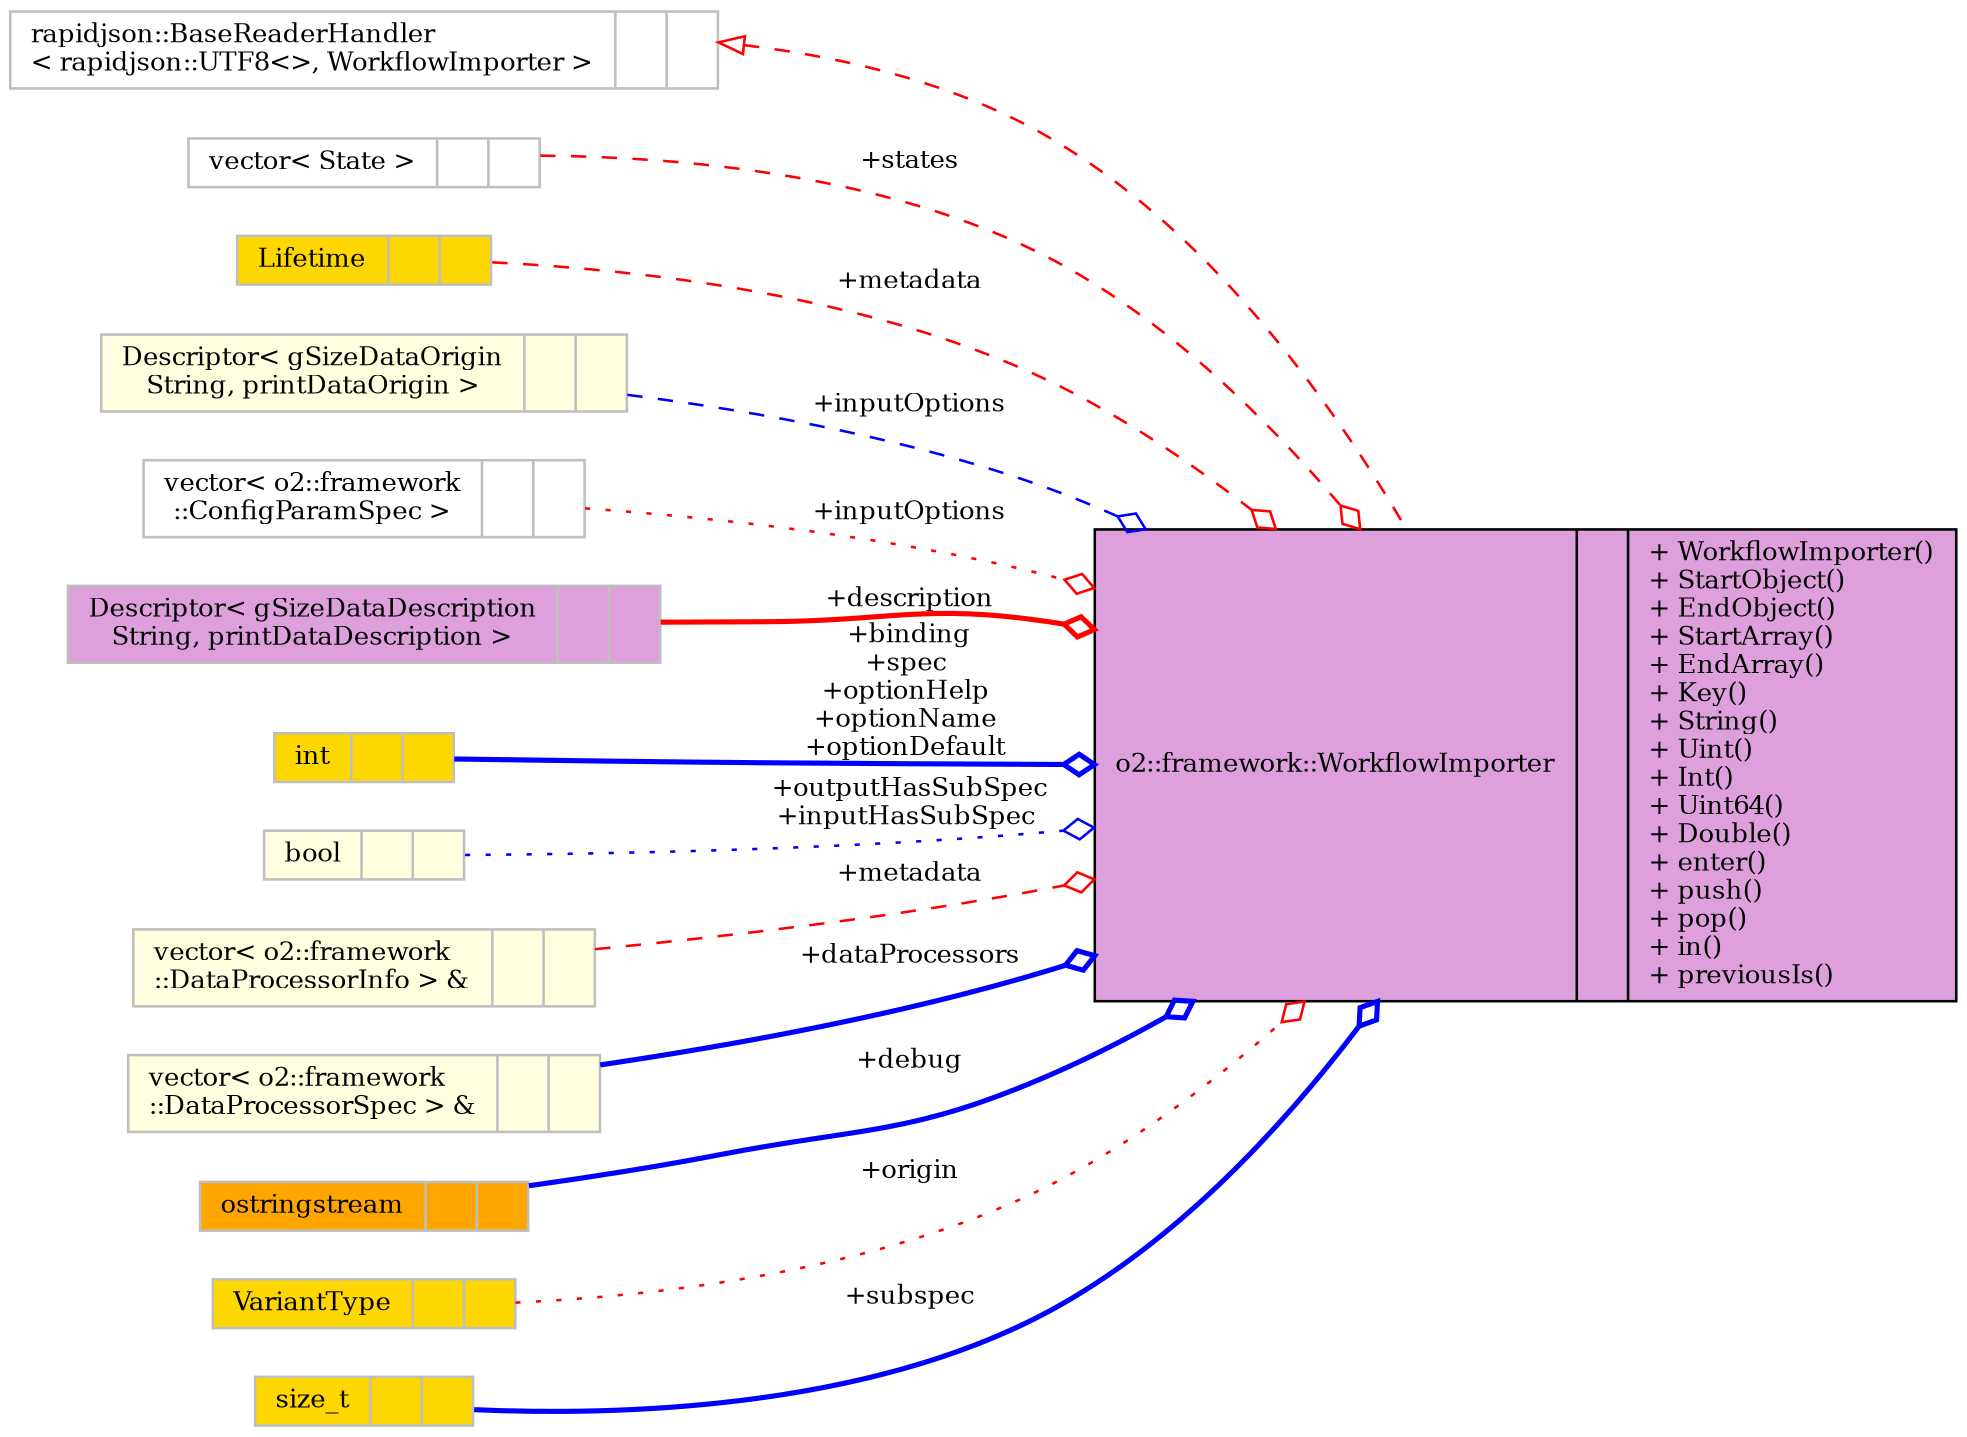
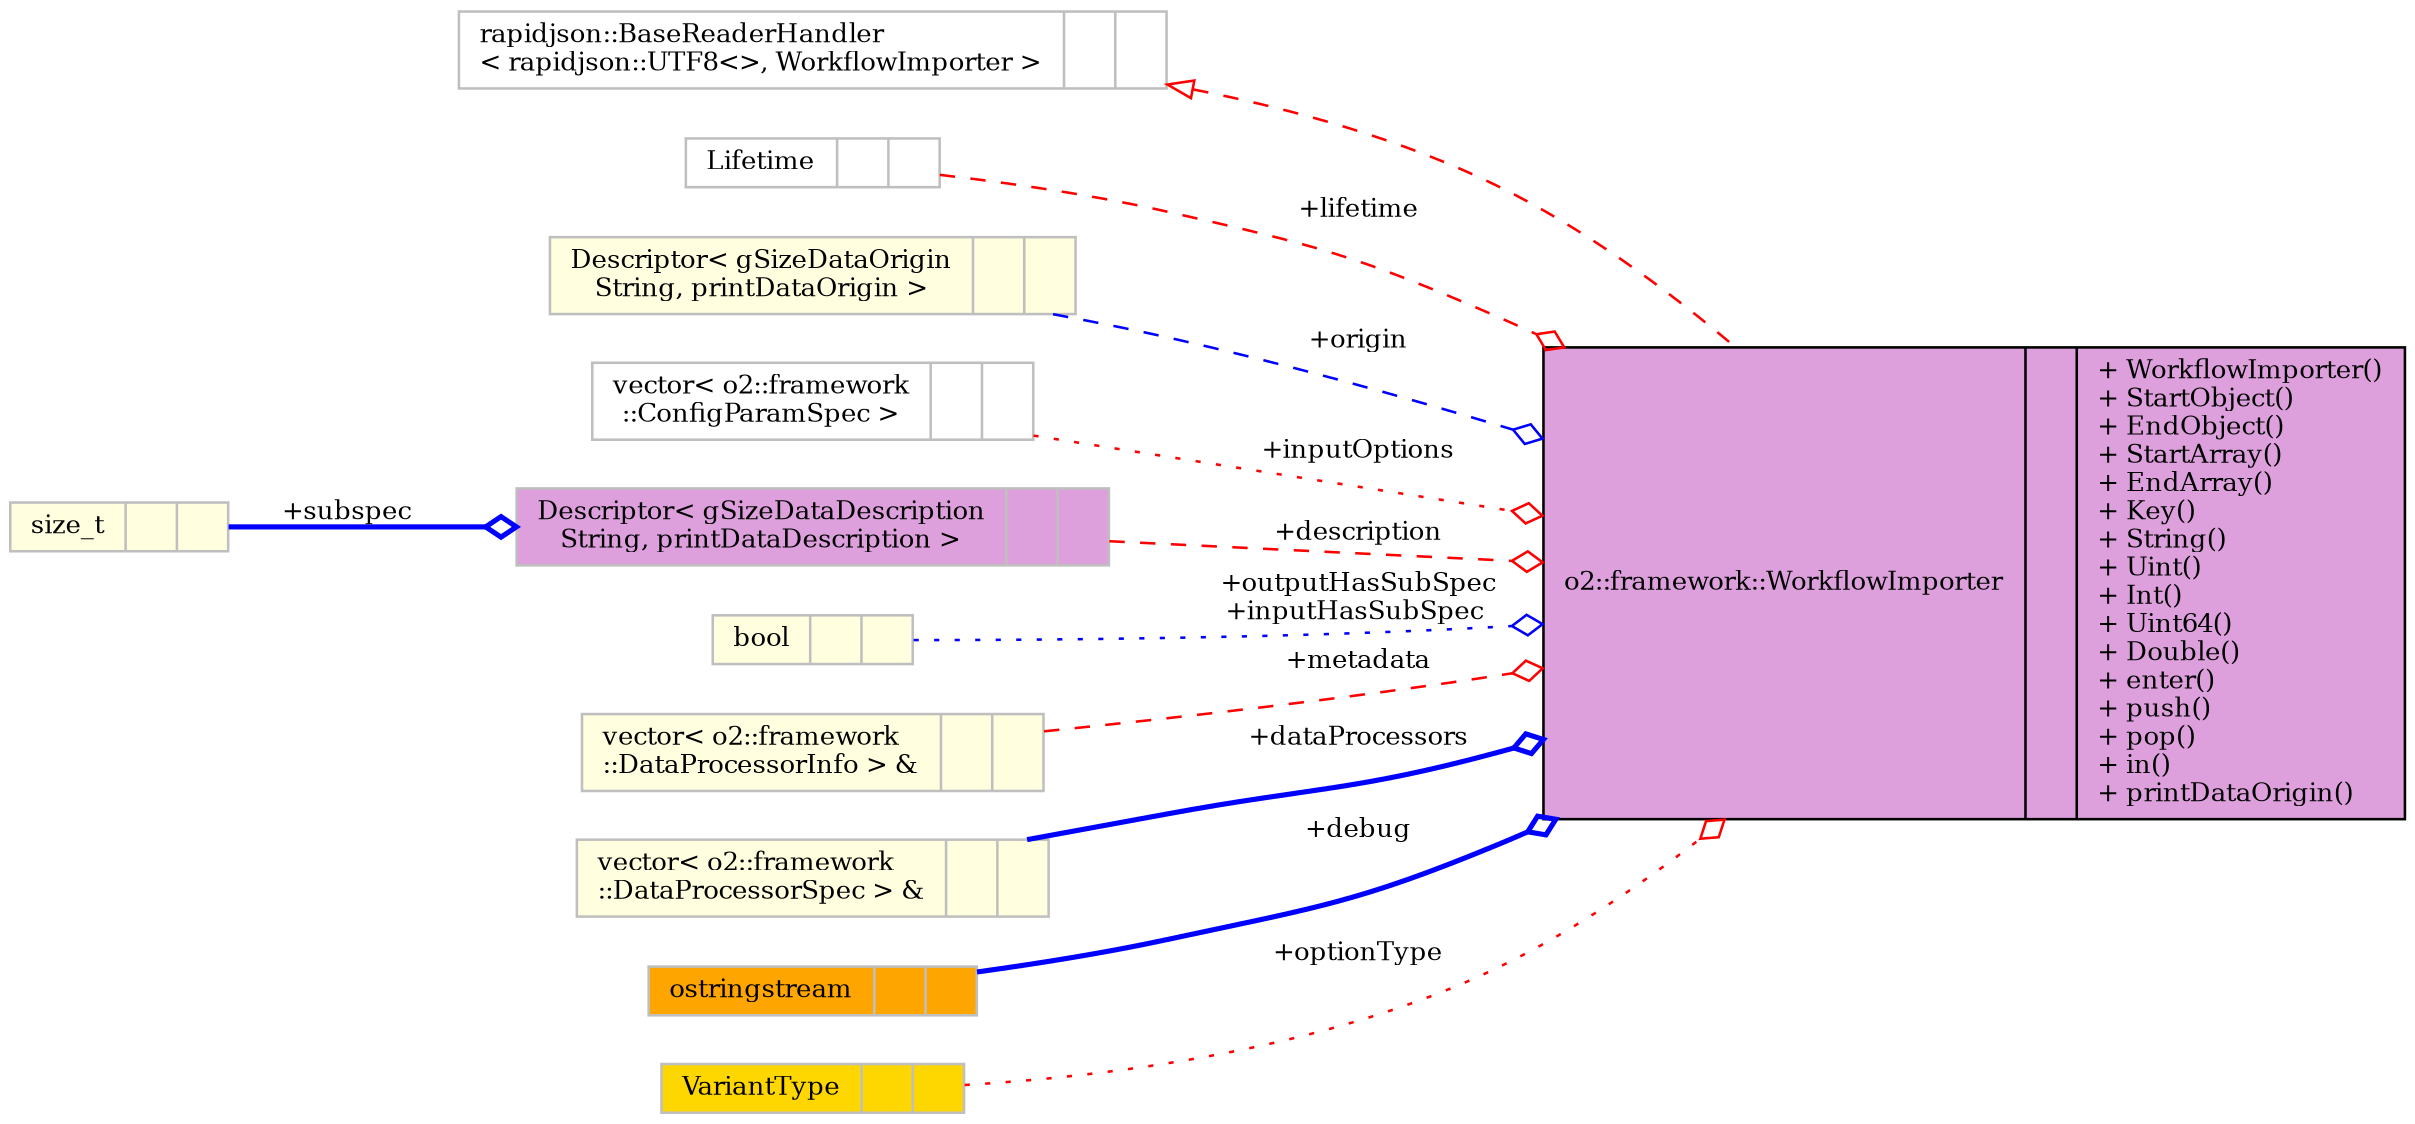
(364, 163) -> none
(364, 260) -> (813, 163)
(906, 282) -> (1355, 210)
(906, 405) -> (1355, 341)
(862, 618) -> (1310, 551)
(364, 758) -> none
(1742, 976) -> (2225, 794)
(906, 1172) -> (1355, 954)
(973, 1345) -> (357, 527)
(364, 1401) -> (119, 527)
